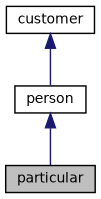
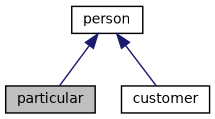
(50, 67) -> (141, 66)
